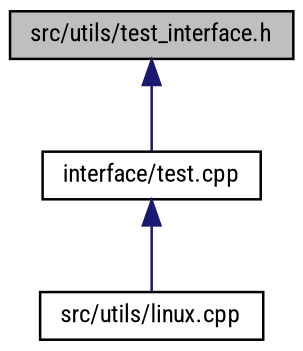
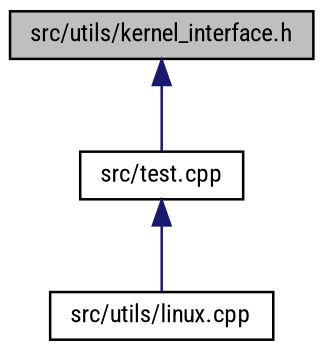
(152, 35) -> (162, 35)
(152, 175) -> (162, 175)
